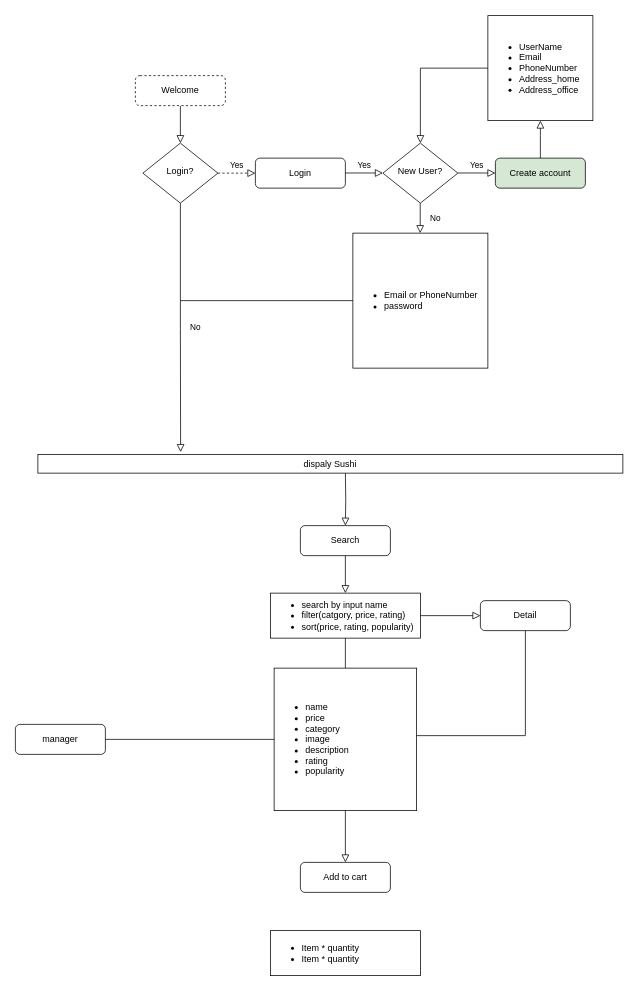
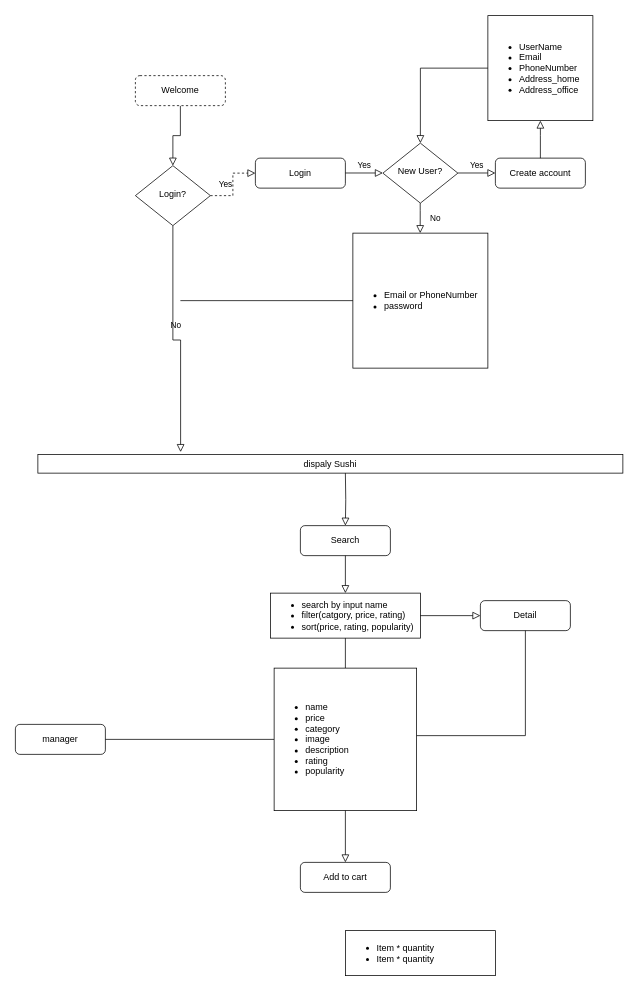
(180, 173) -> (173, 195)
(540, 173) -> (540, 173)
(345, 953) -> (420, 953)
